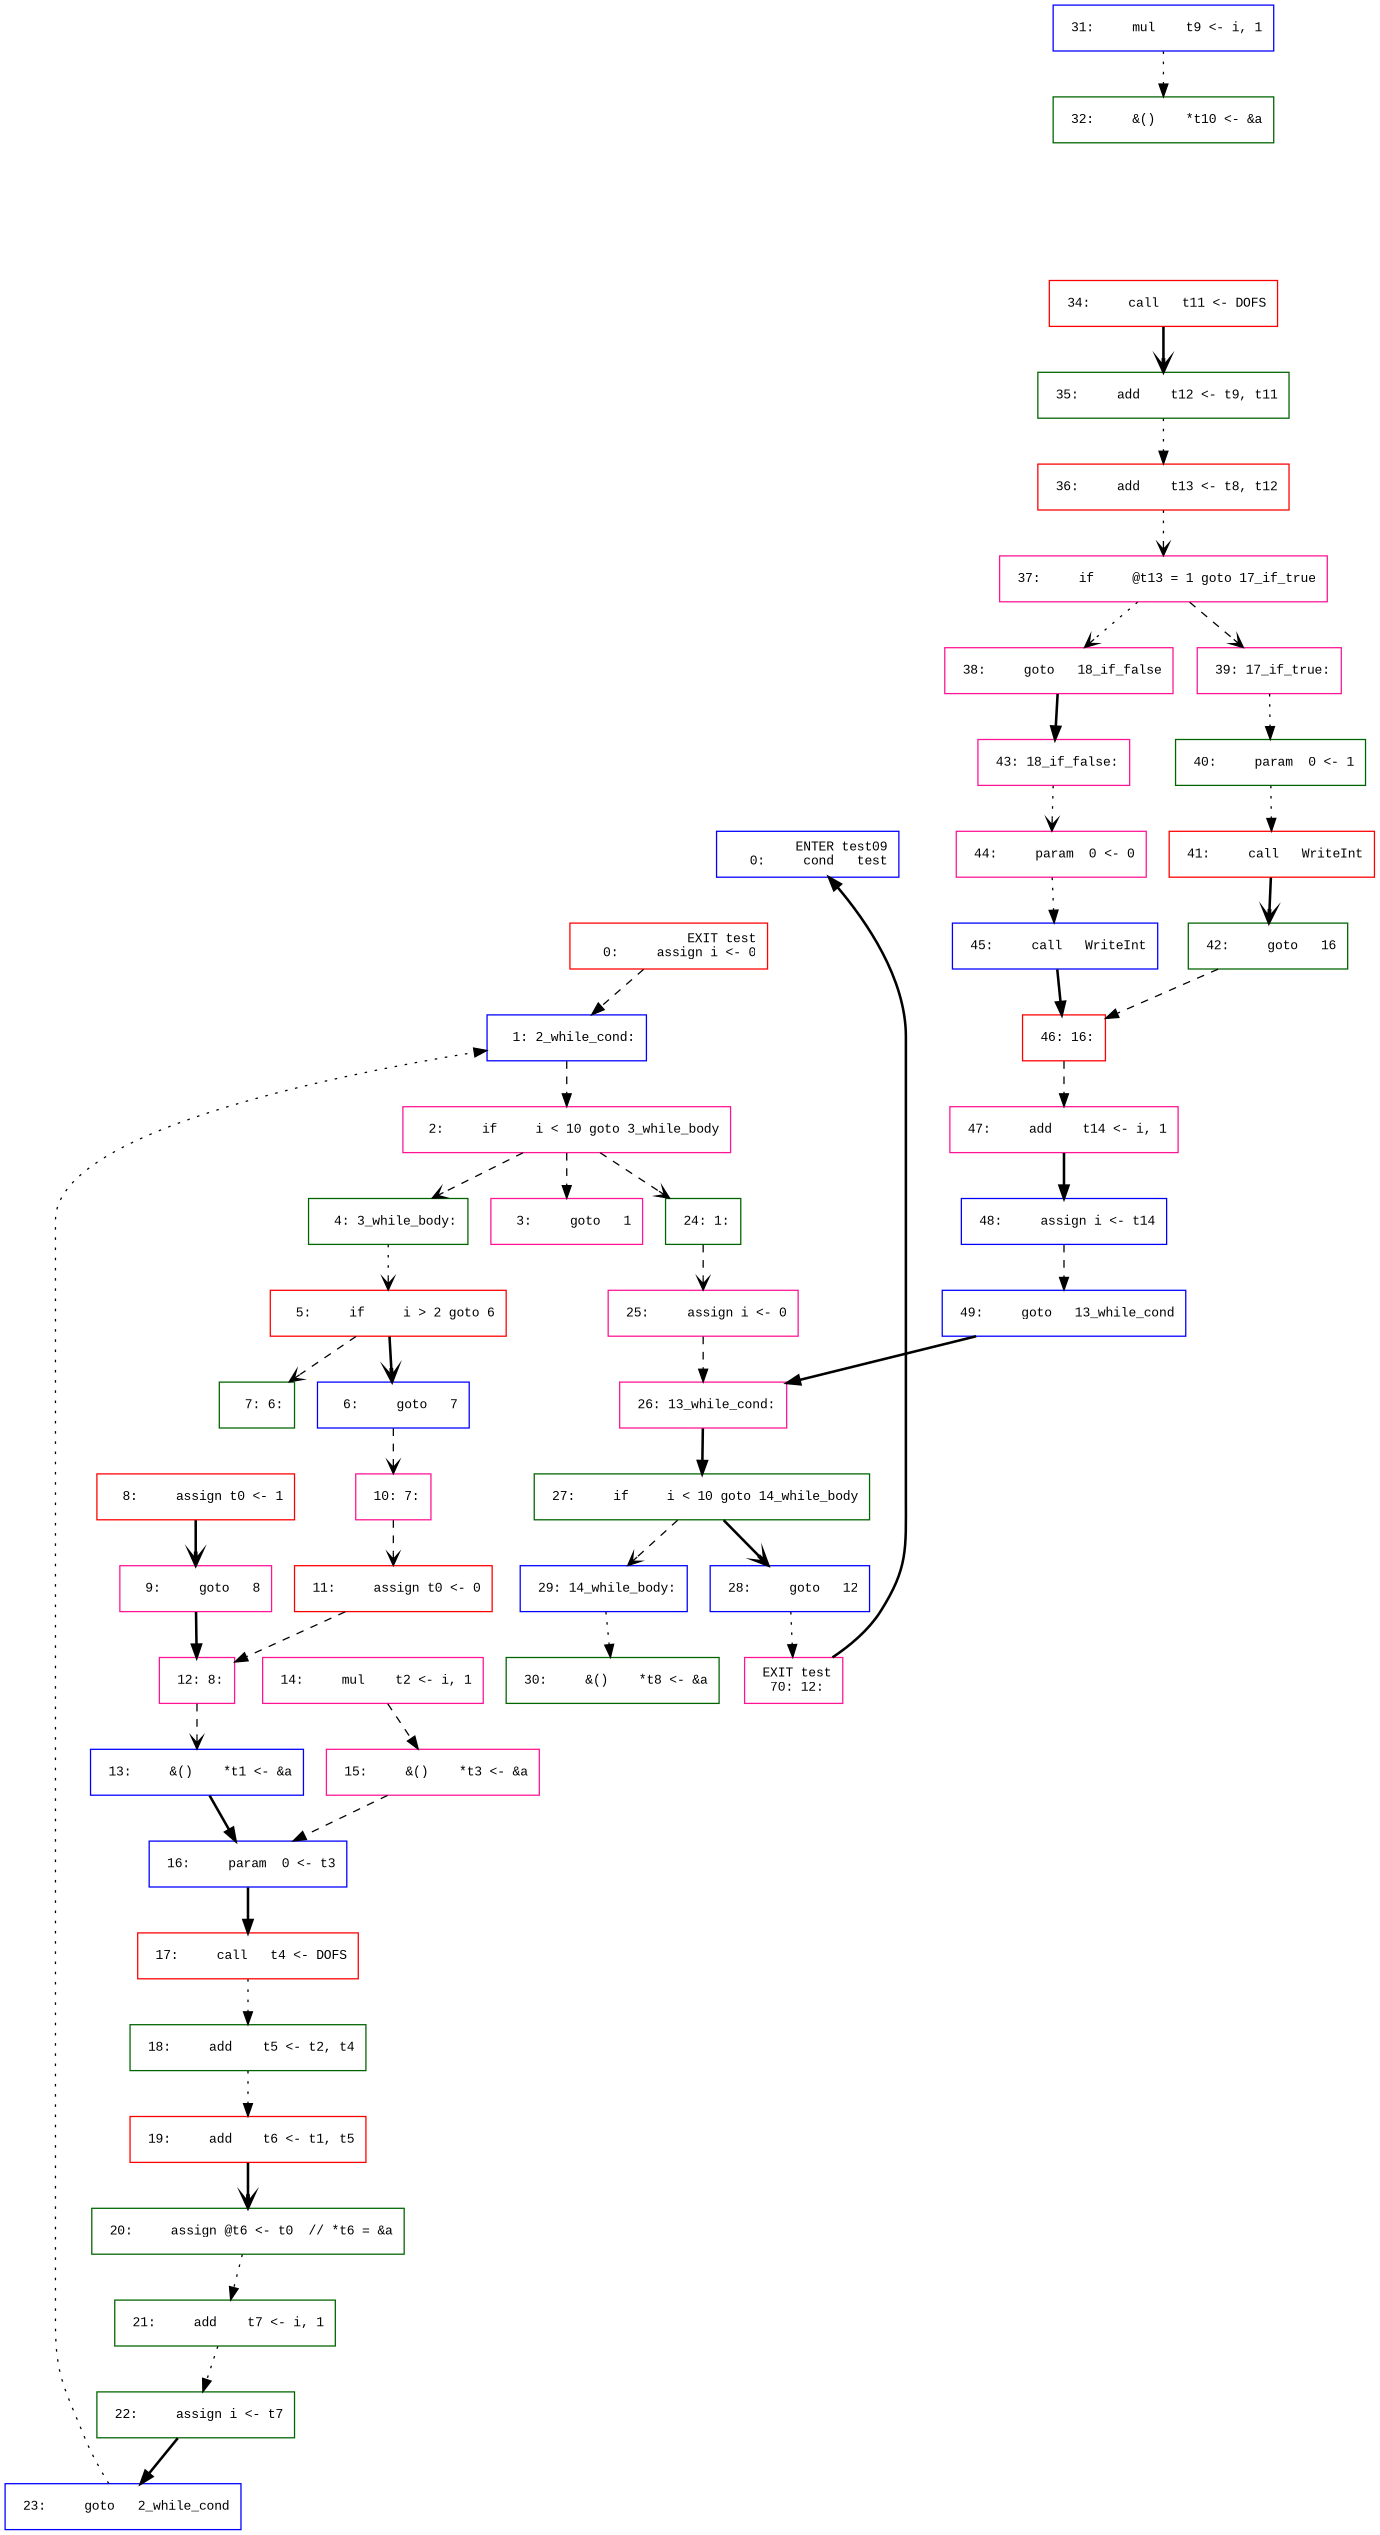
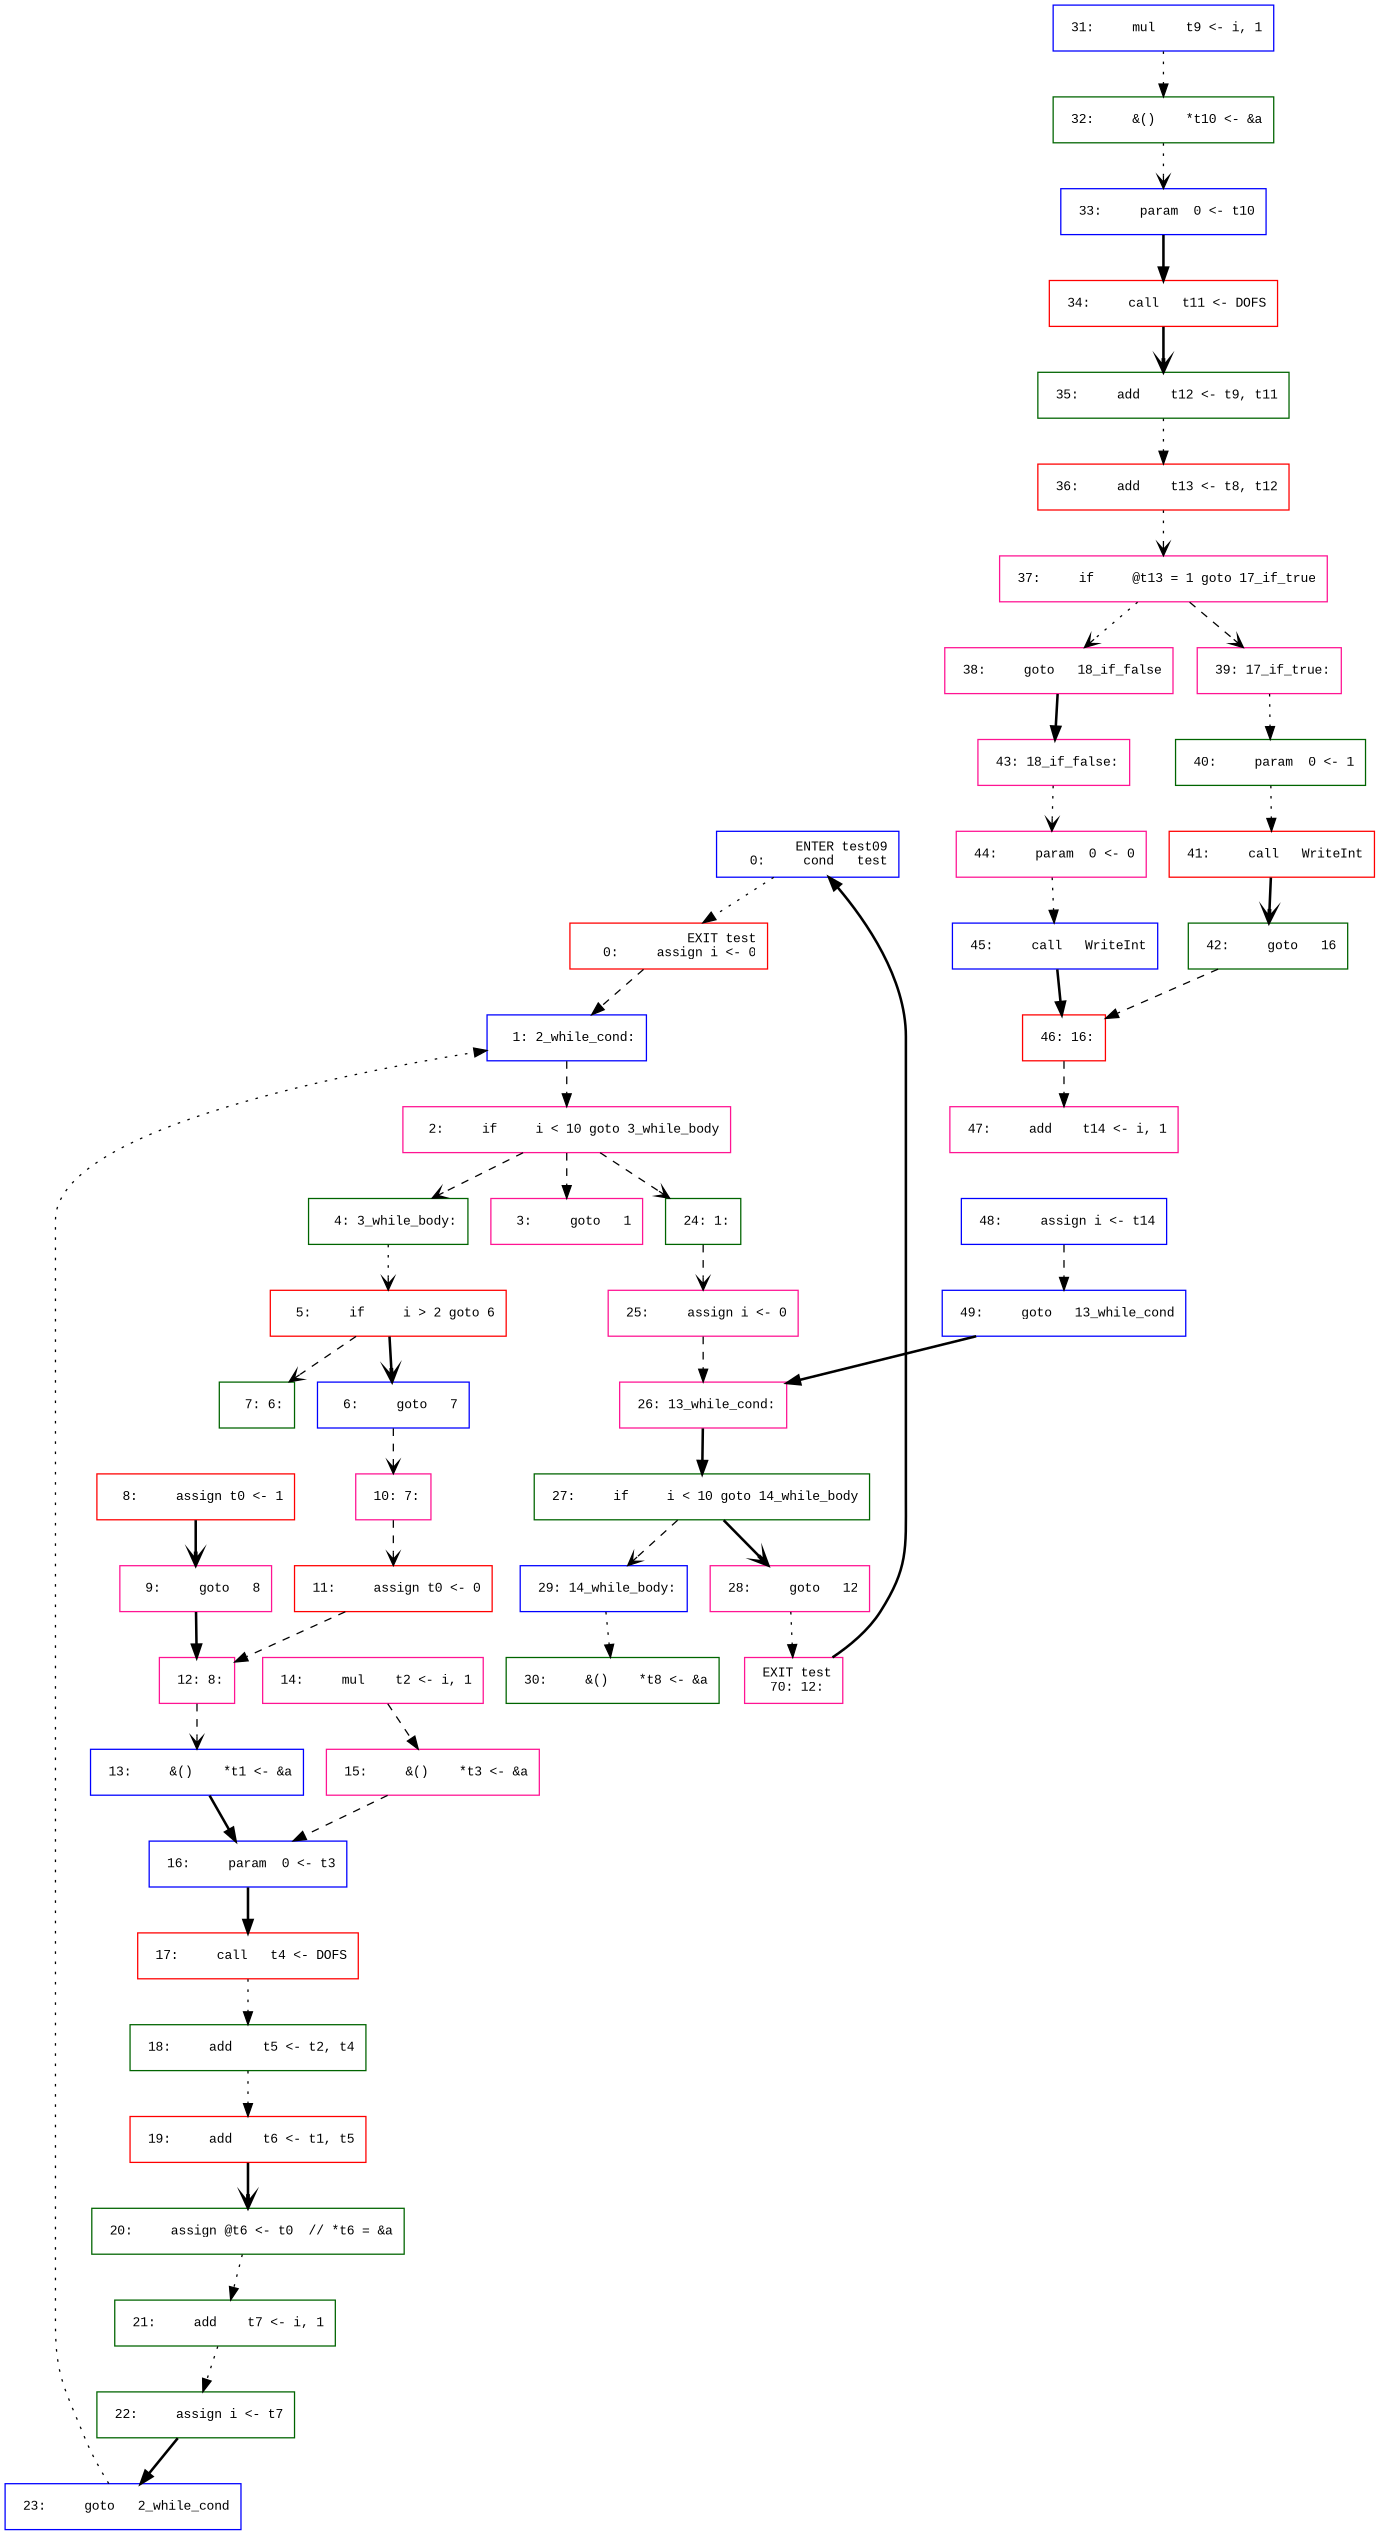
none -> (1163, 212)
none -> (744, 897)
(1064, 1169) -> none
(790, 1589) -> (790, 1589)
